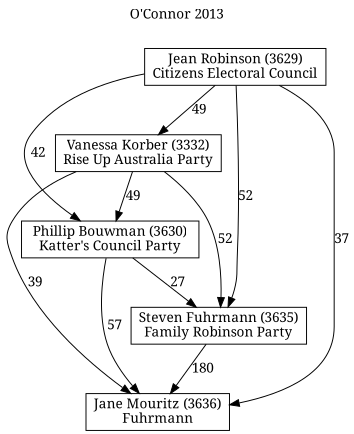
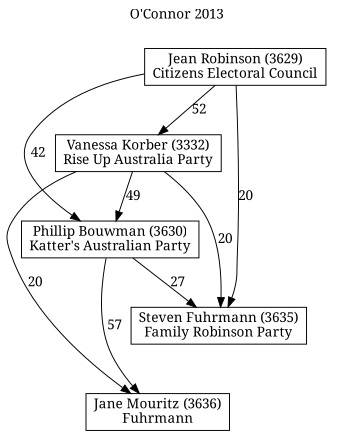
(199, 110) -> (199, 110)
(246, 196) -> (246, 196)
(110, 239) -> (110, 239)
(226, 239) -> (226, 239)
(334, 260) -> none
(36, 283) -> (36, 283)
(191, 365) -> none
